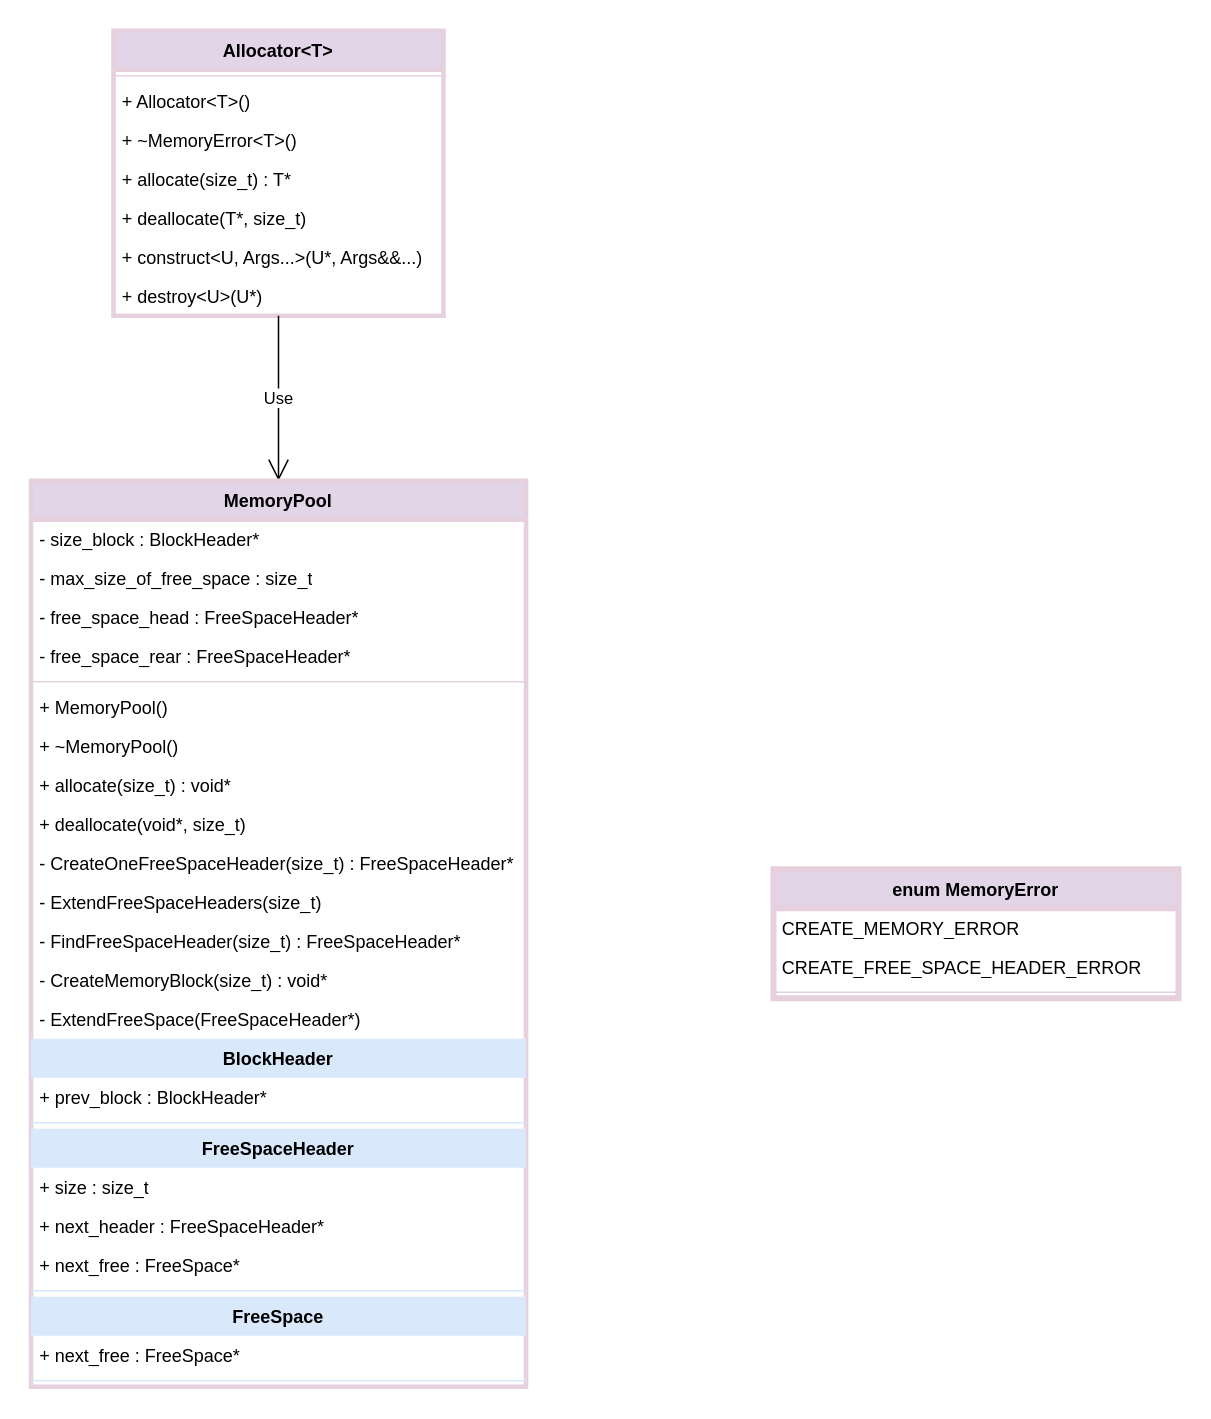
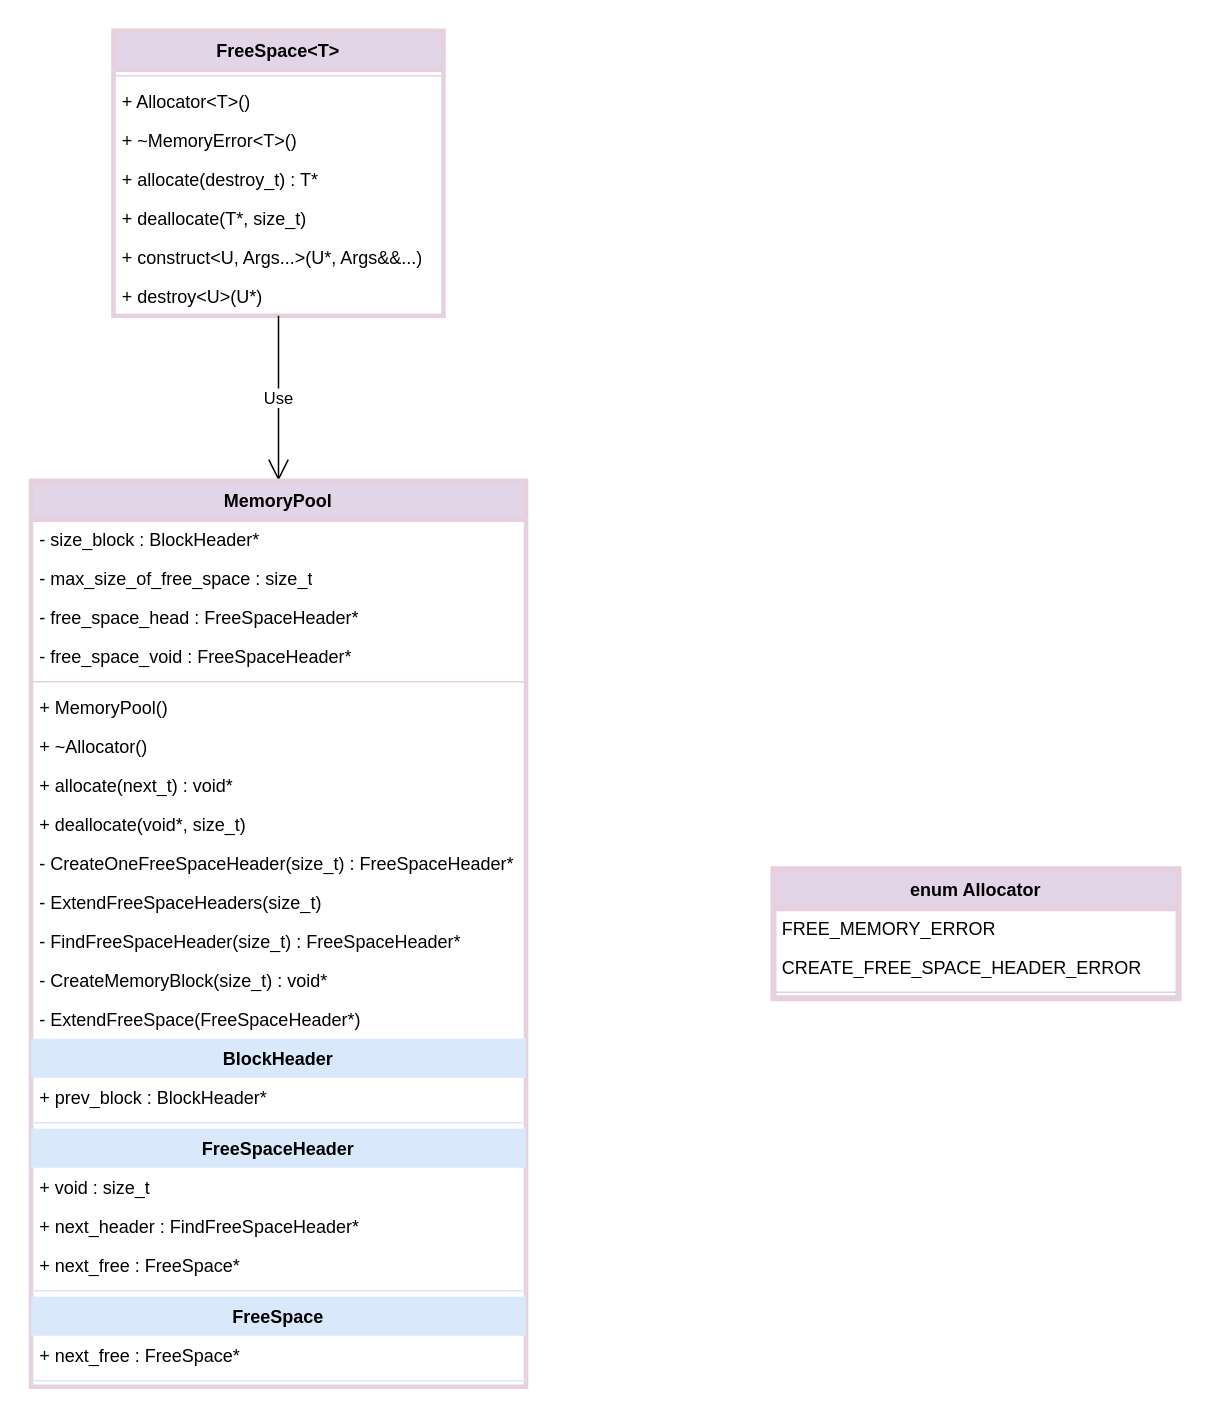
(278, 52) -> (278, 52)
(222, 181) -> (239, 181)
(212, 658) -> (209, 658)
(111, 748) -> (103, 748)
(152, 787) -> (154, 787)
(976, 891) -> (976, 891)
(878, 930) -> (868, 930)
(101, 1189) -> (101, 1189)
(192, 1228) -> (209, 1228)
